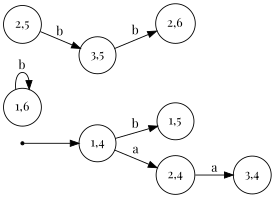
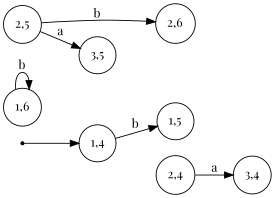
(60, 32) -> (60, 32)
(131, 42) -> (94, 20)
(132, 157) -> none
